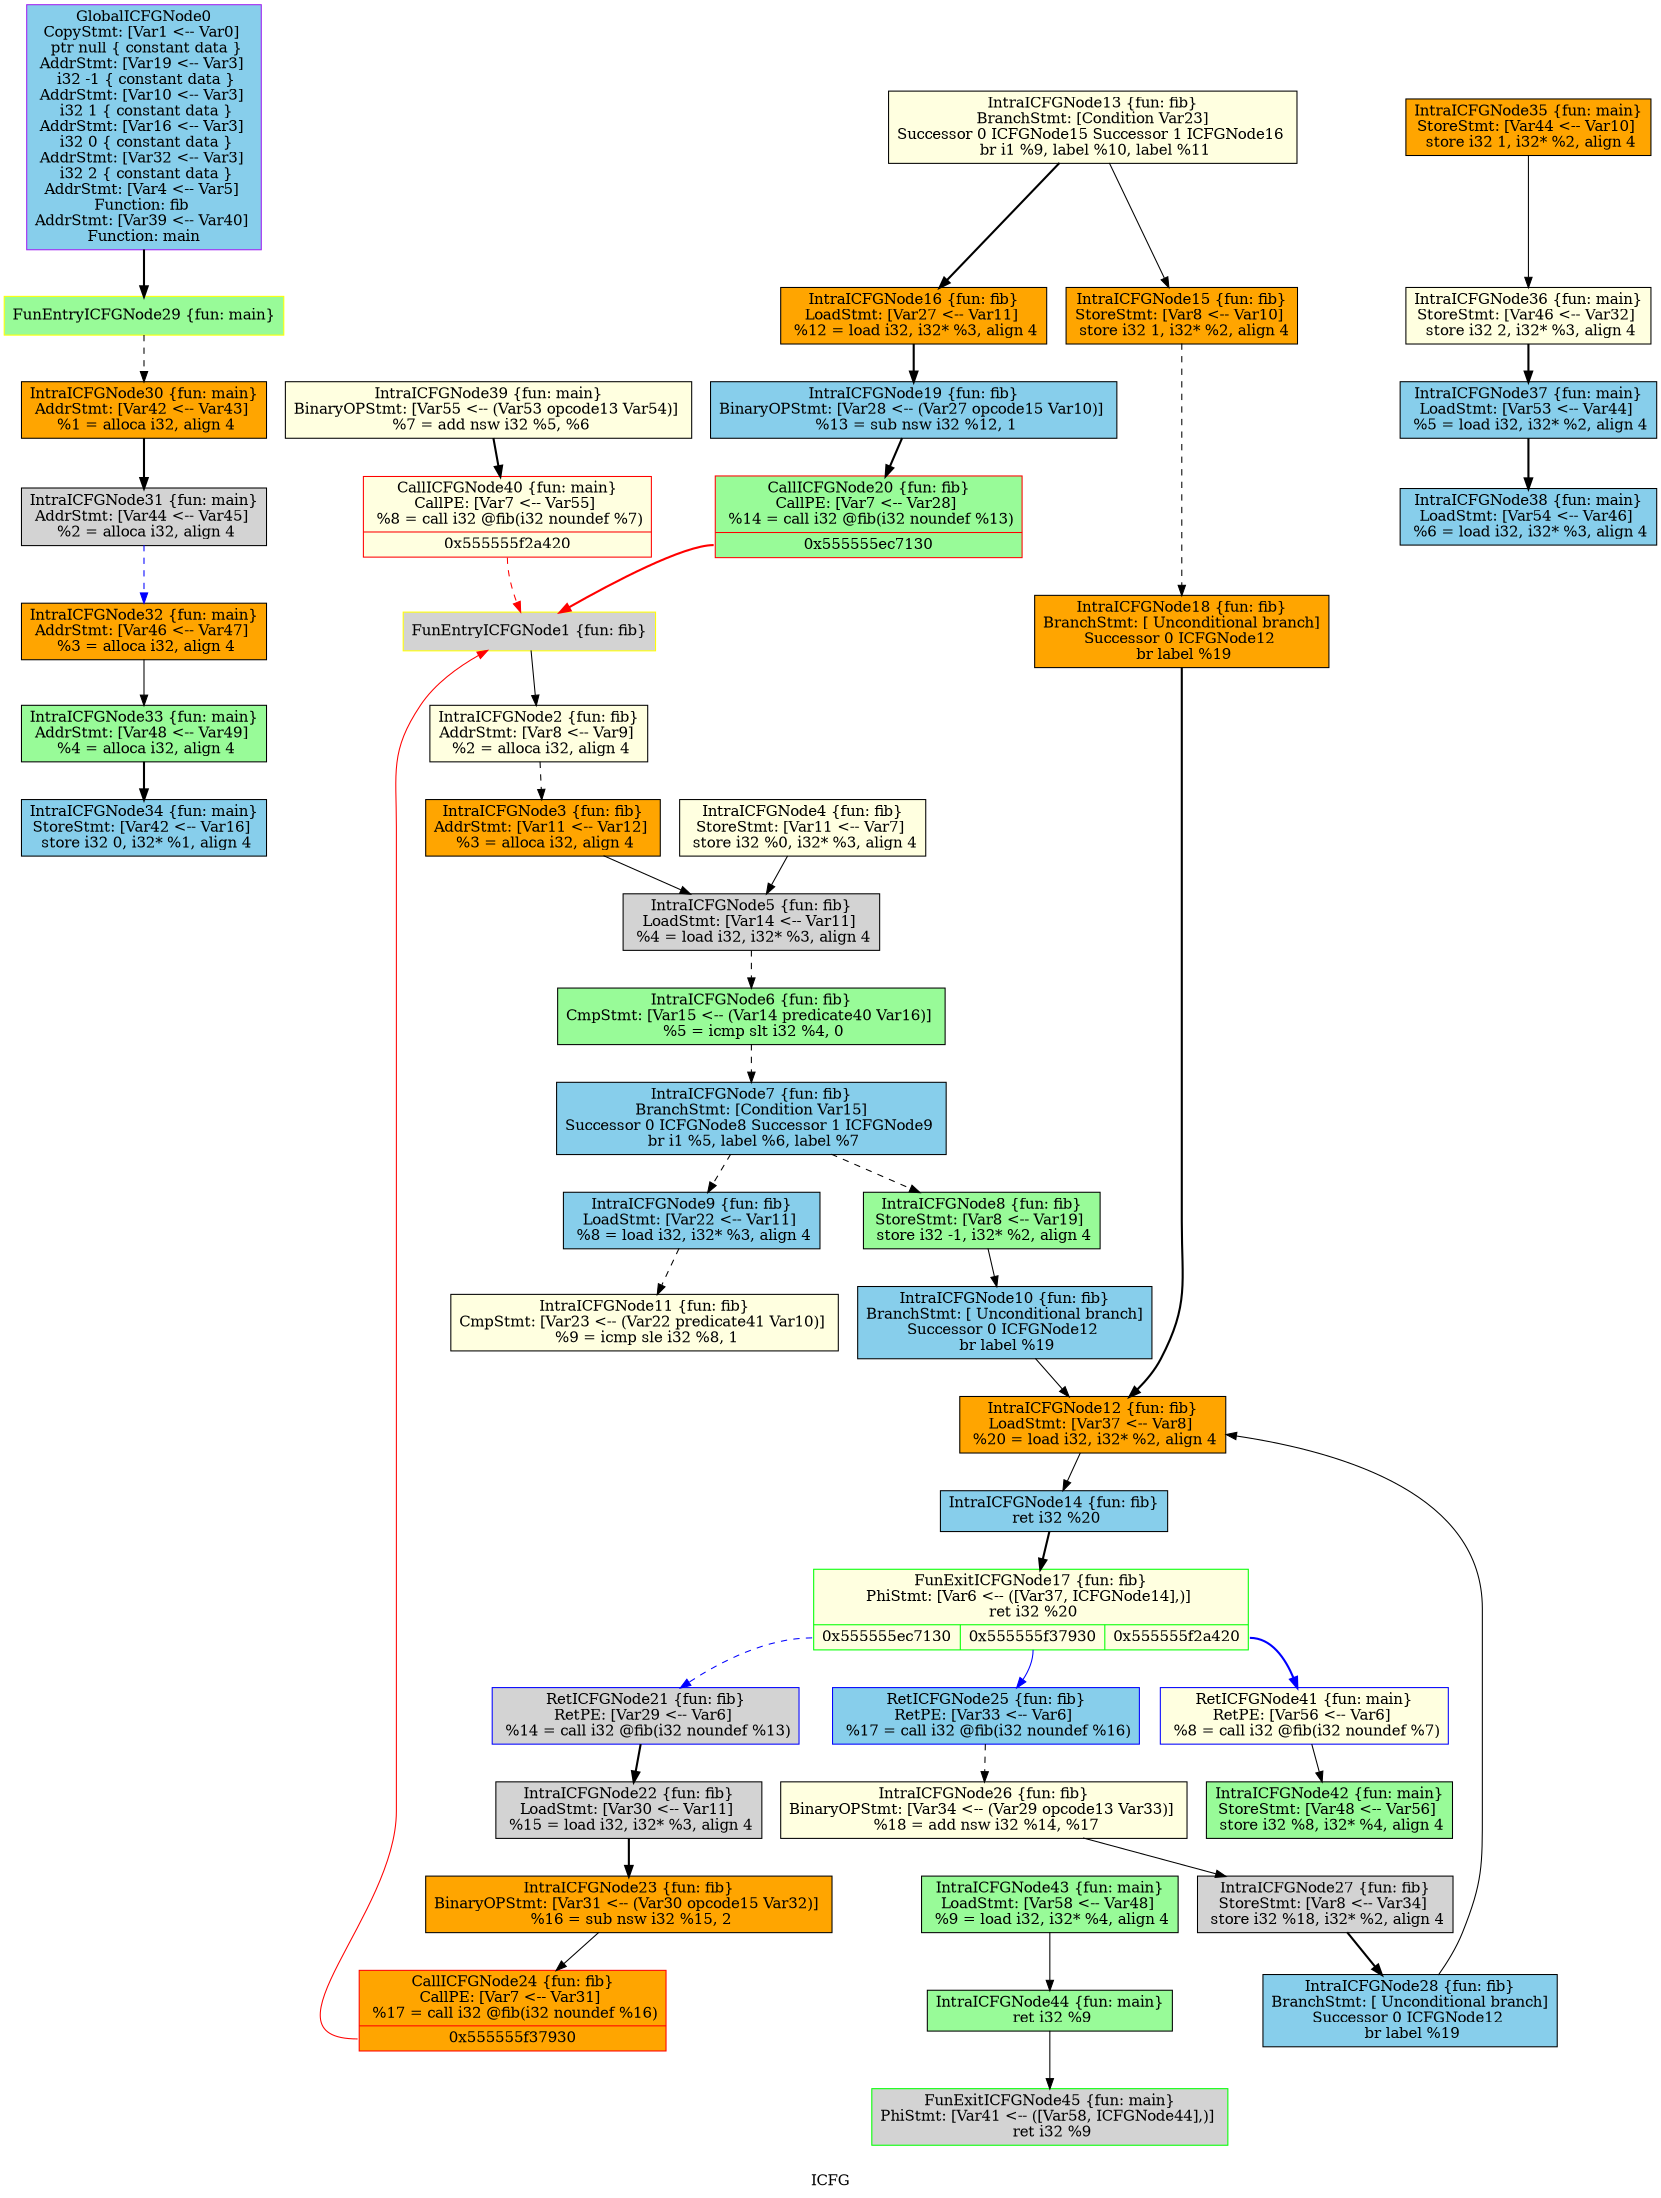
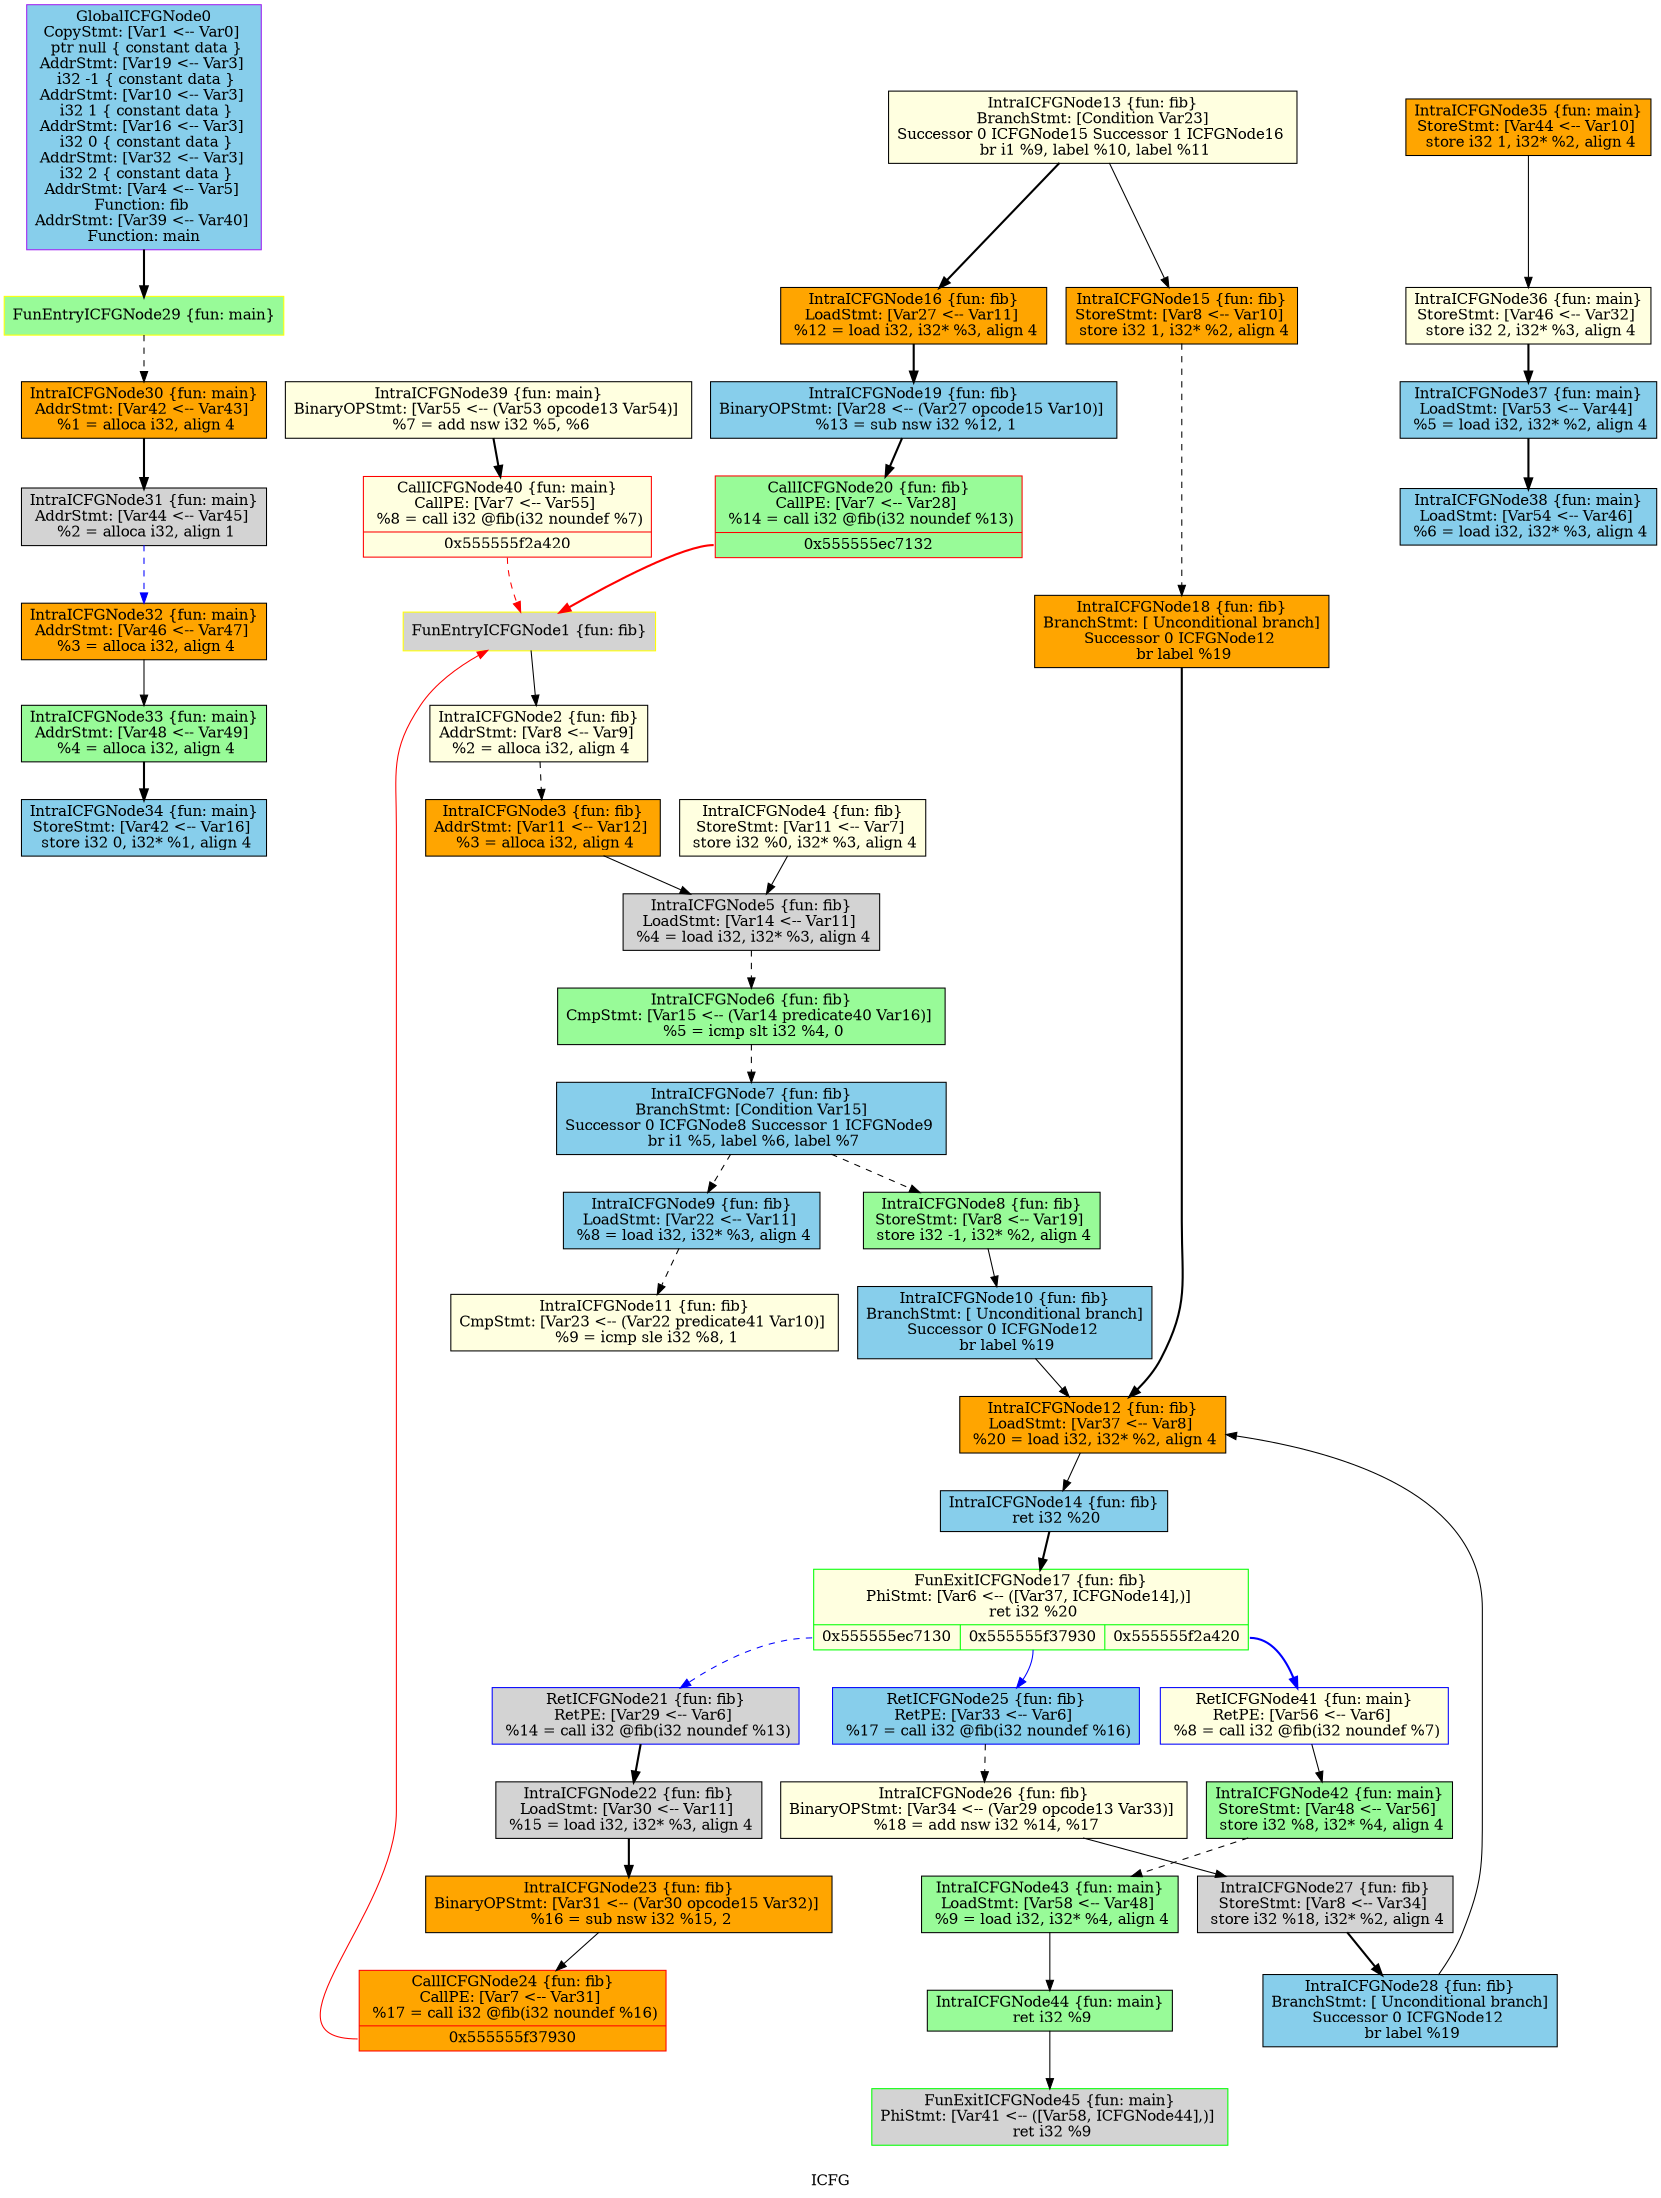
(144, 532) -> (144, 532)
(869, 545) -> (869, 545)
none -> (1195, 1856)
